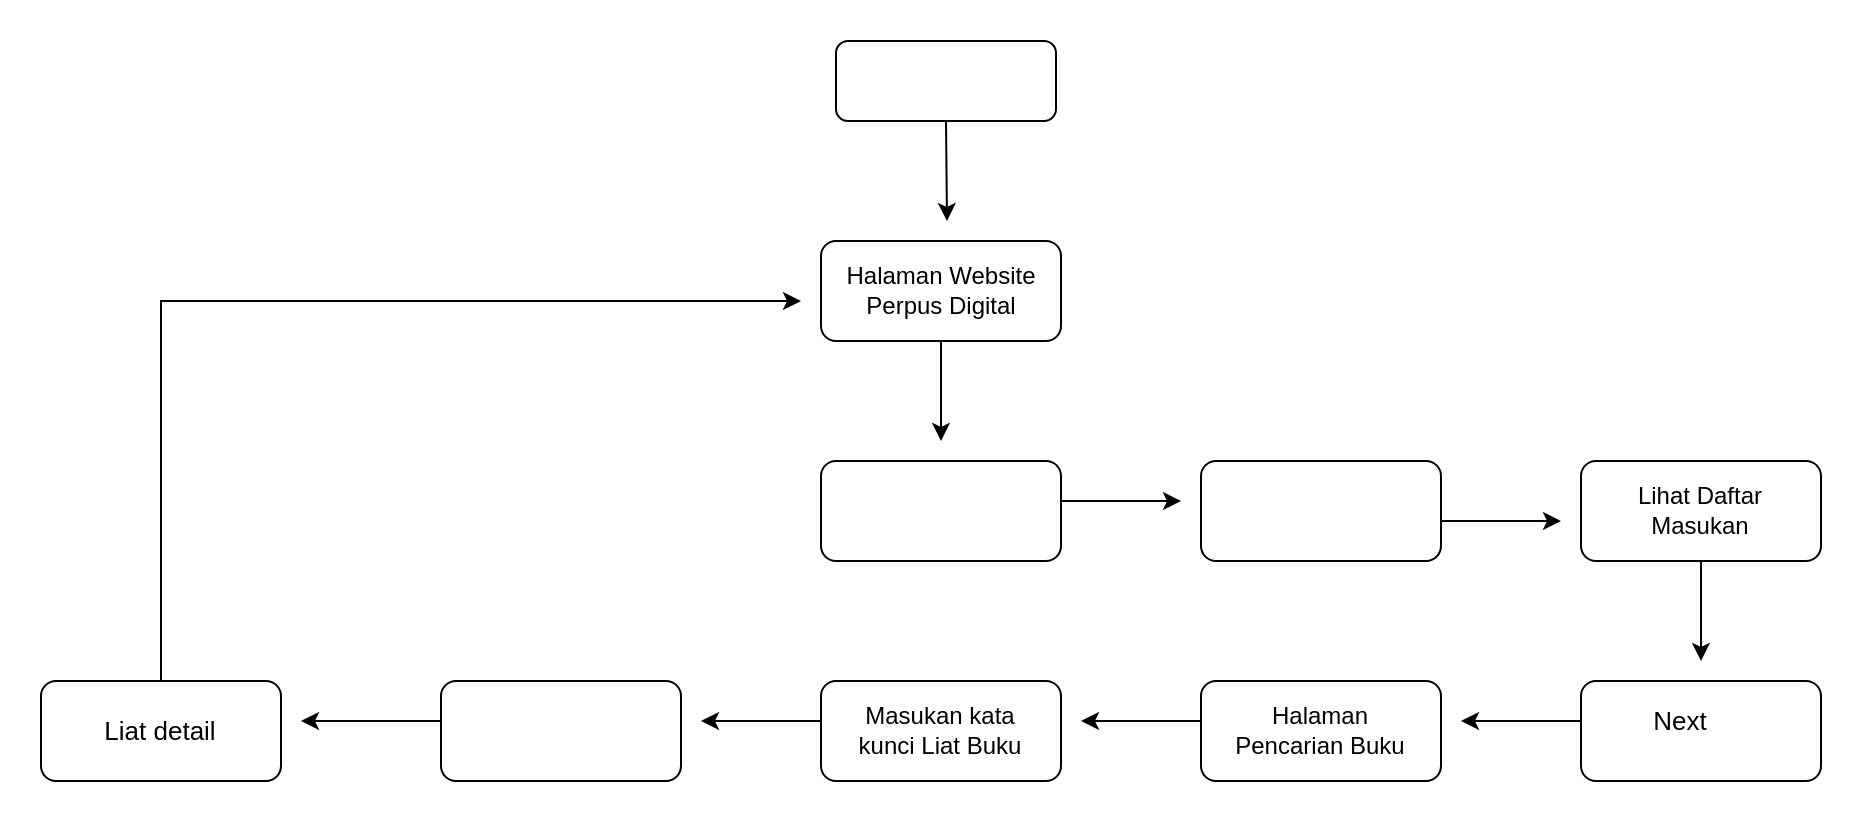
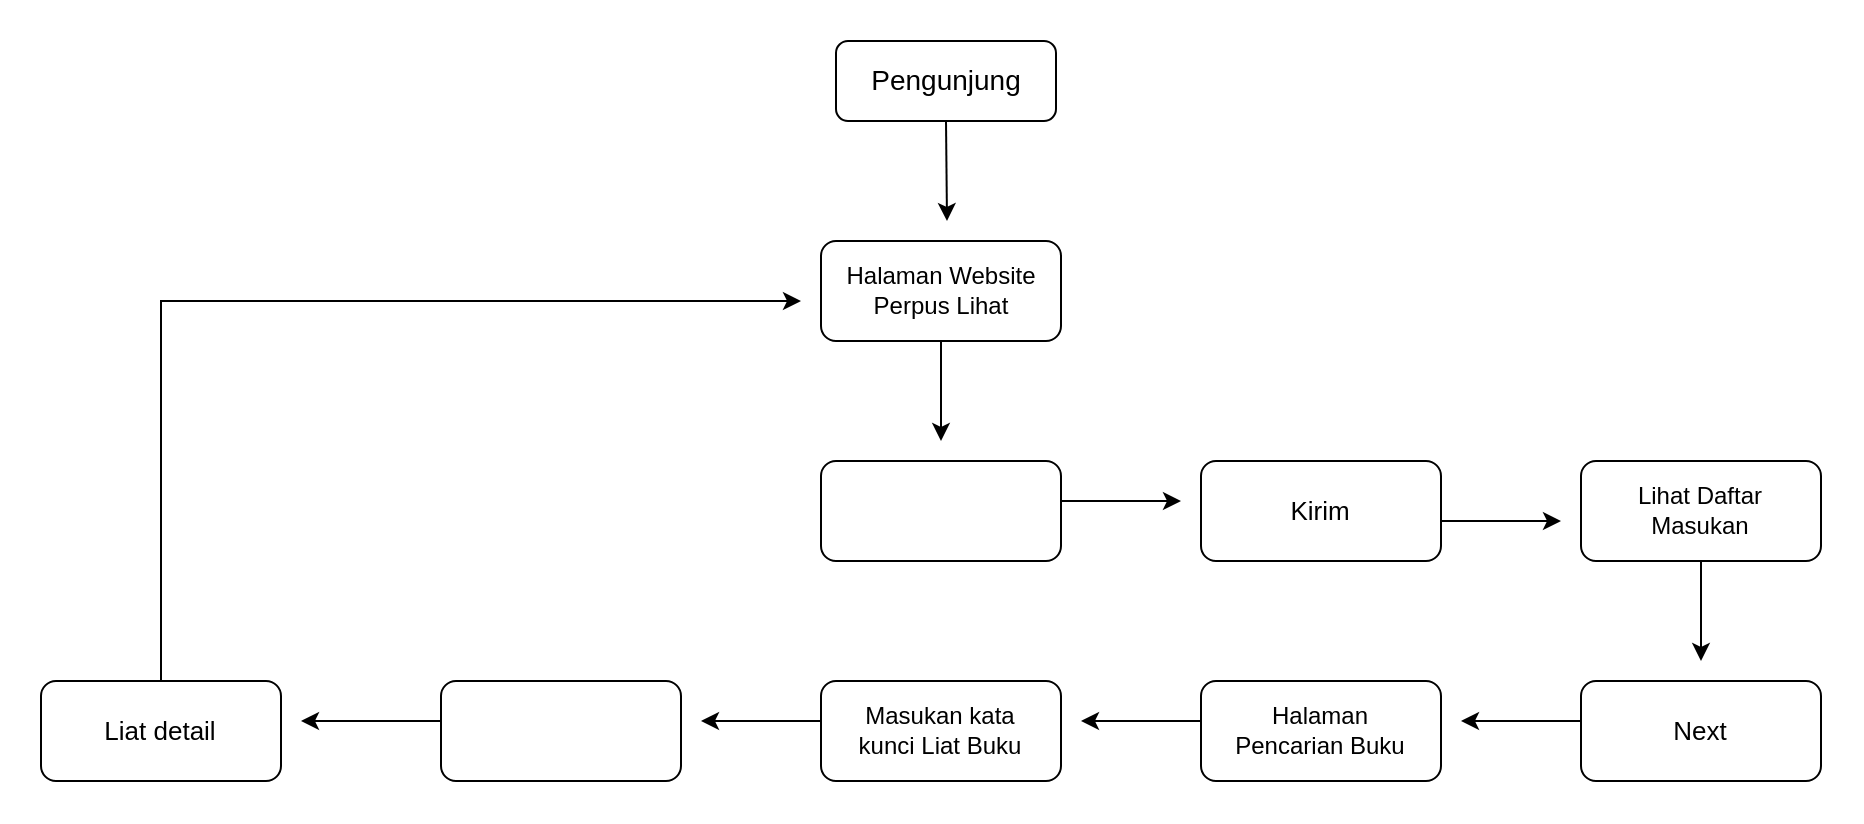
none -> (946, 81)
(942, 291) -> (942, 291)
none -> (1321, 511)
(1681, 721) -> (1701, 731)
